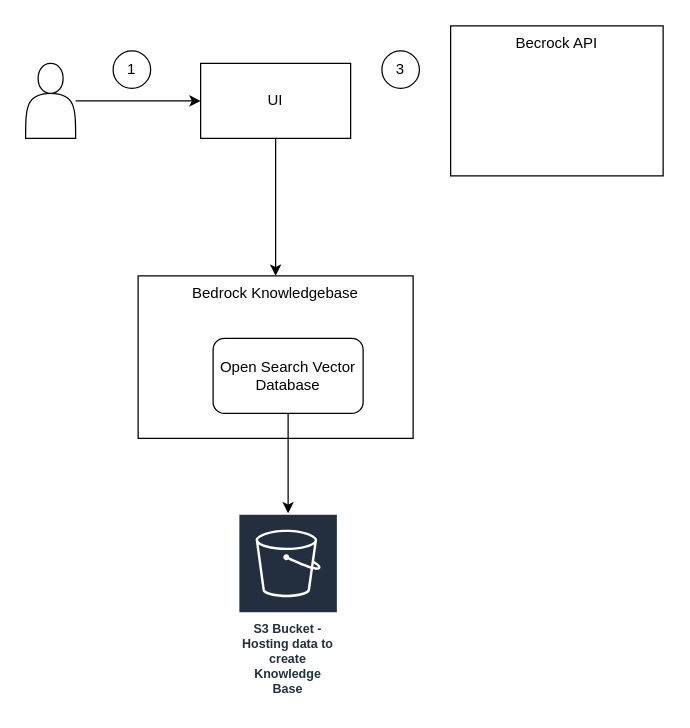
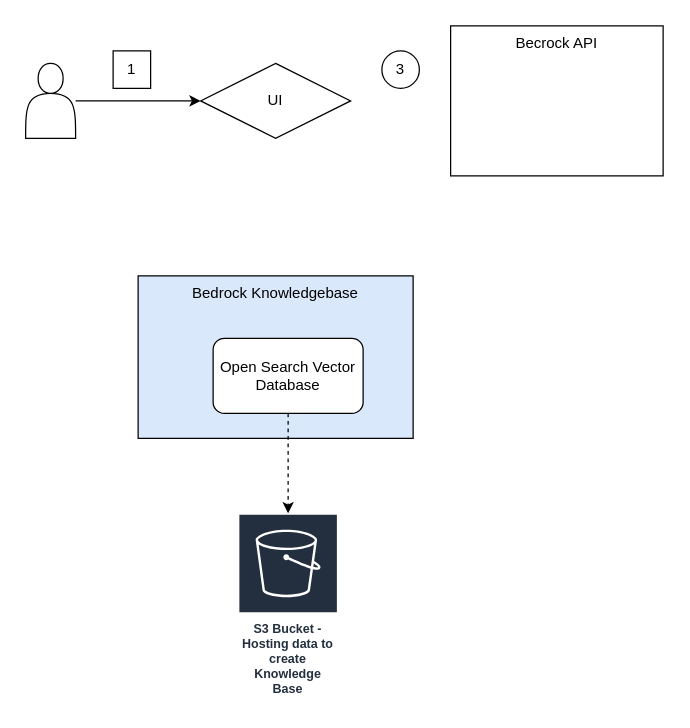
(132, 69) -> (132, 69)
(276, 101) -> (276, 101)
(276, 202) -> none
(276, 293) -> (276, 293)
(288, 459) -> (288, 459)
